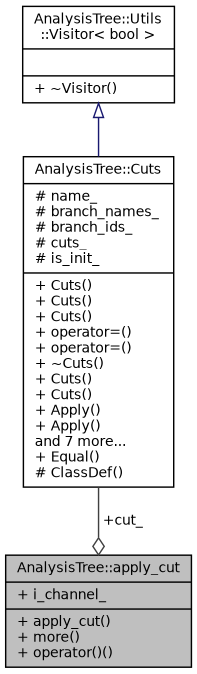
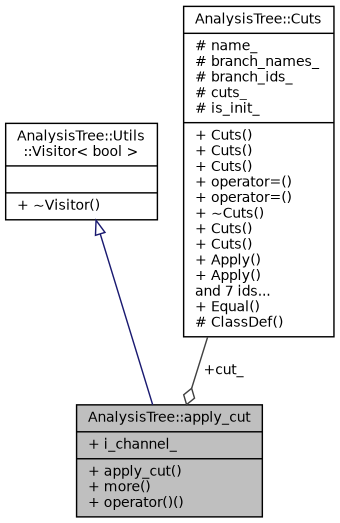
(99, 137) -> (126, 319)
(81, 442) -> (233, 291)
